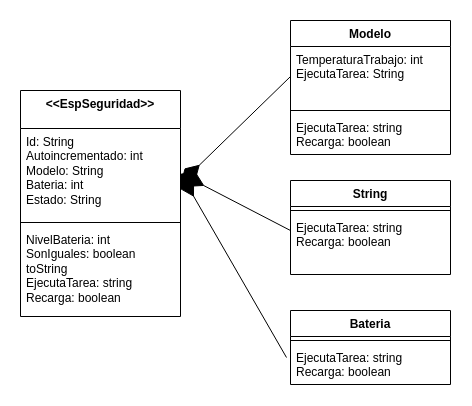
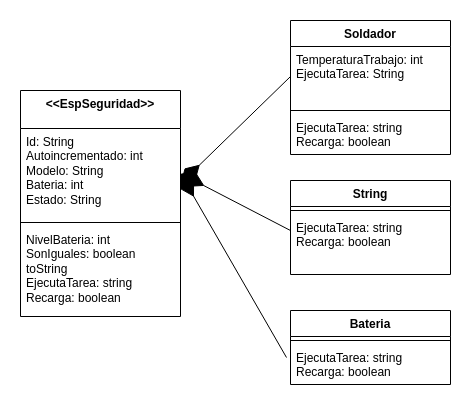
(371, 35) -> (371, 35)
